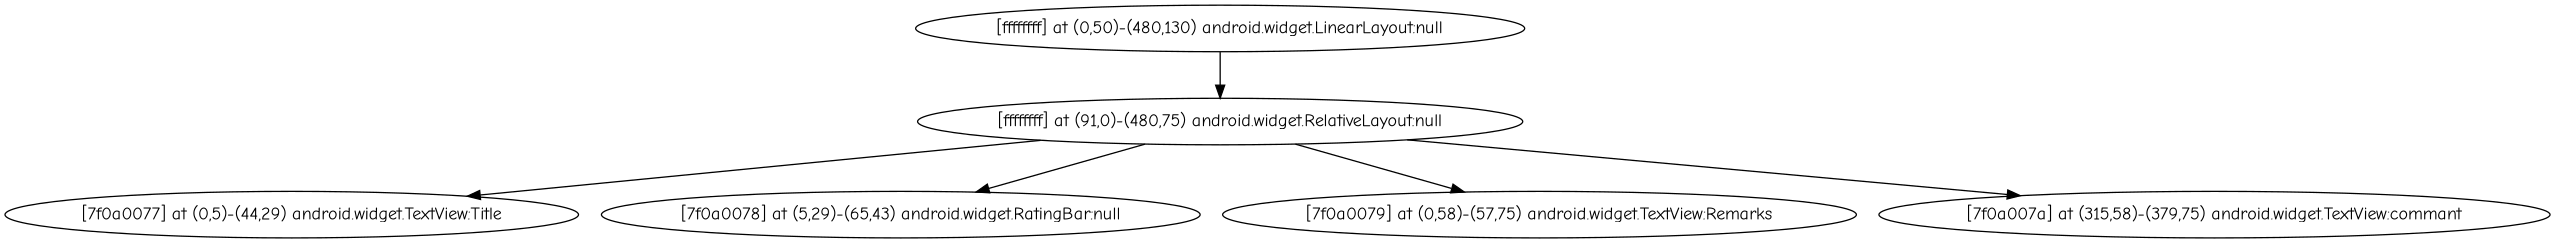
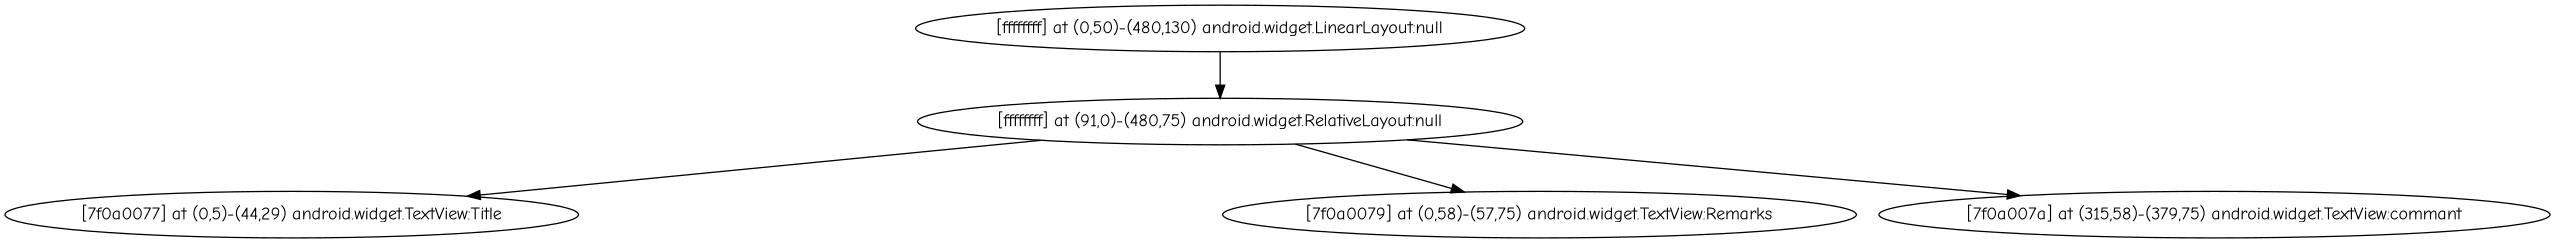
(901, 215) -> none
